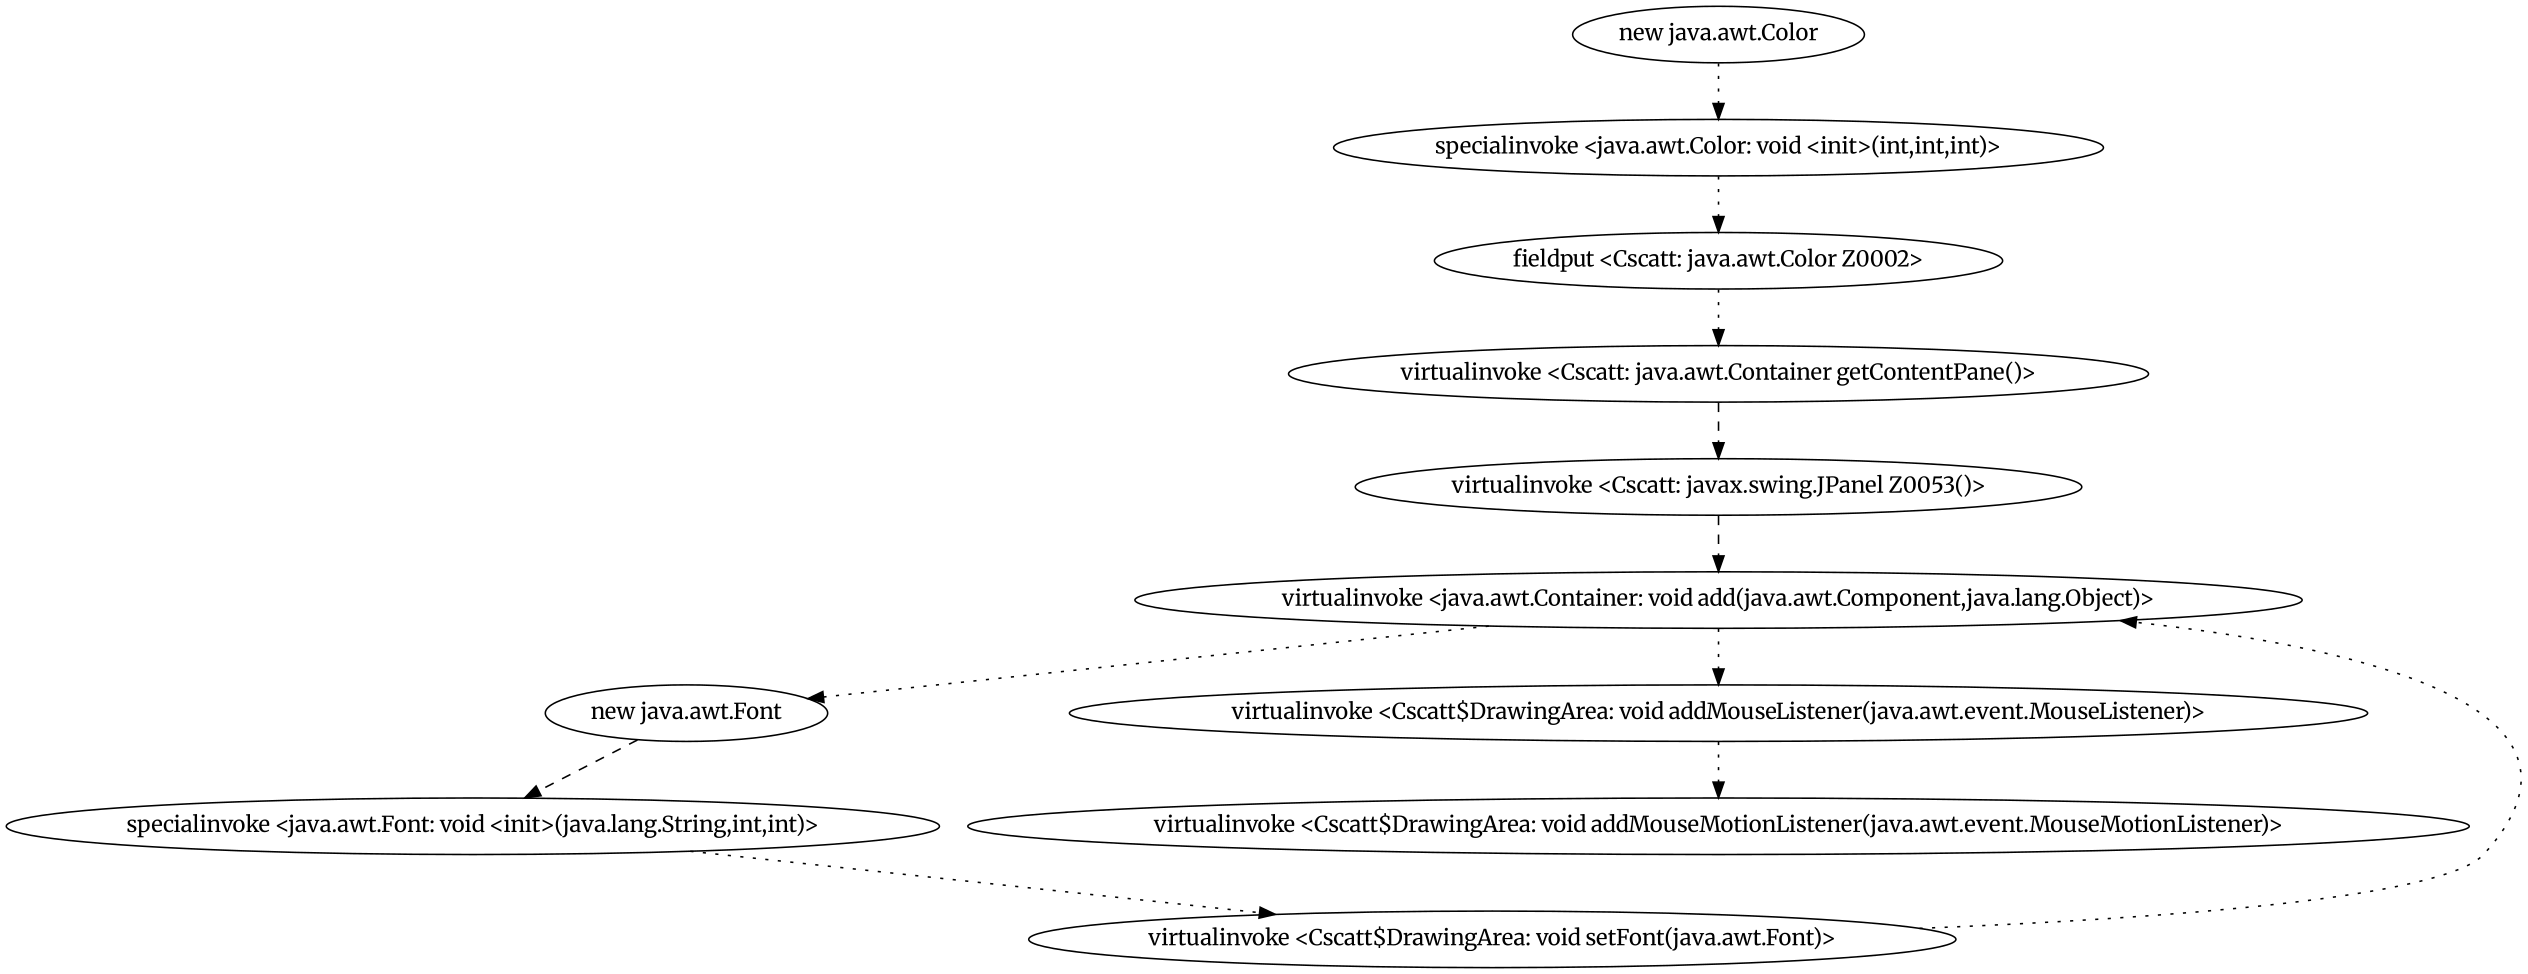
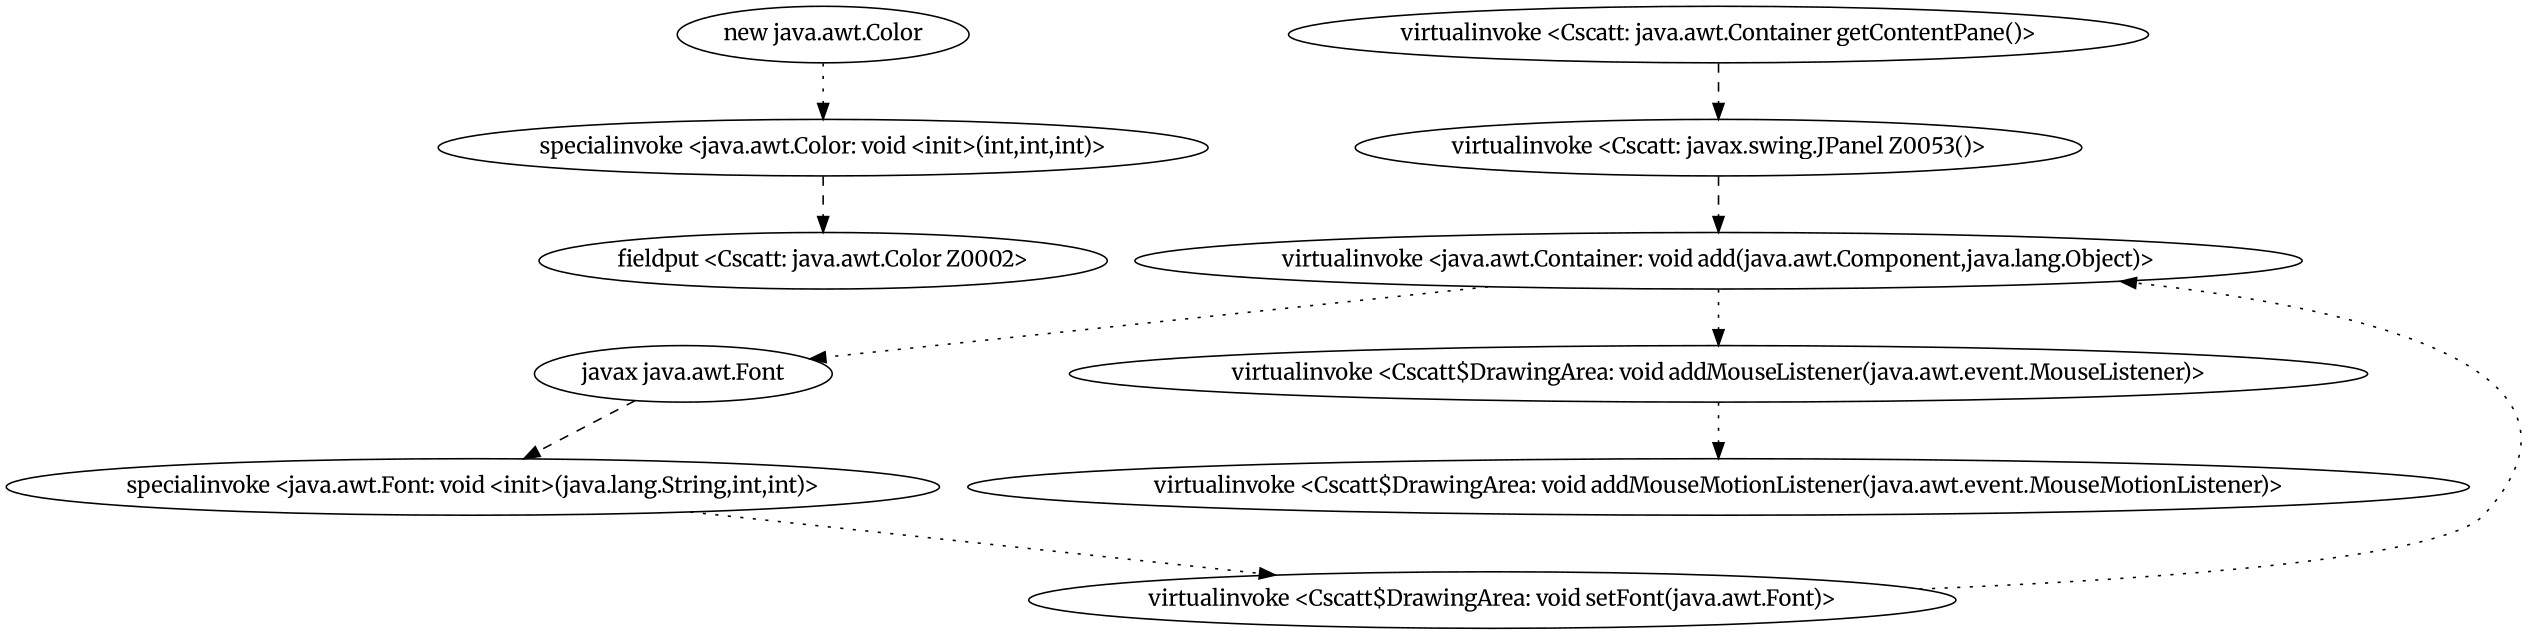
(1718, 197) -> (823, 197)
(1718, 310) -> none
(686, 713) -> (683, 374)
